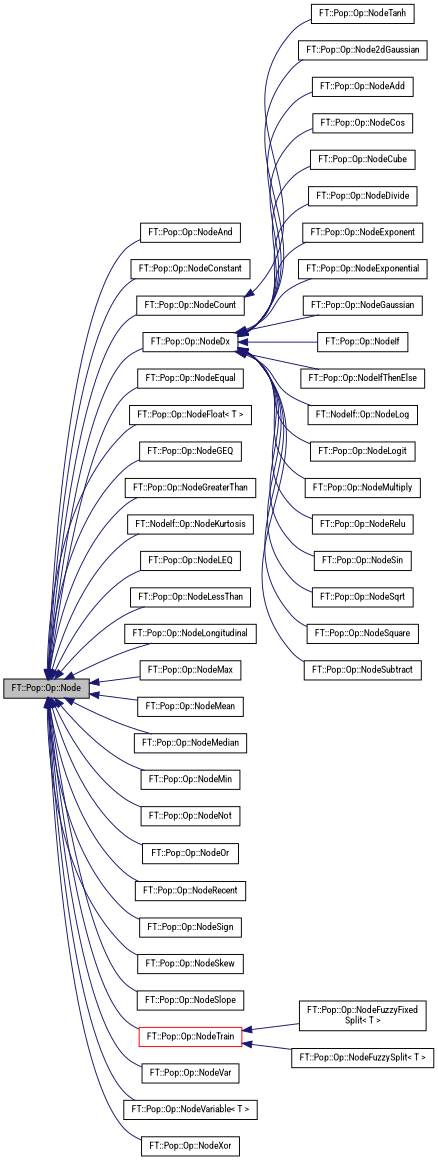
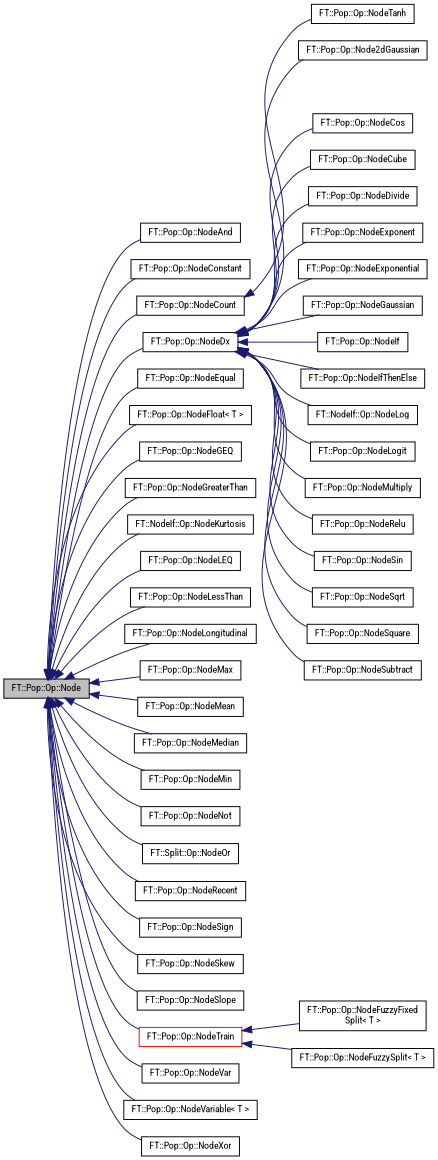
(363, 87) -> none
(191, 854) -> (191, 854)
